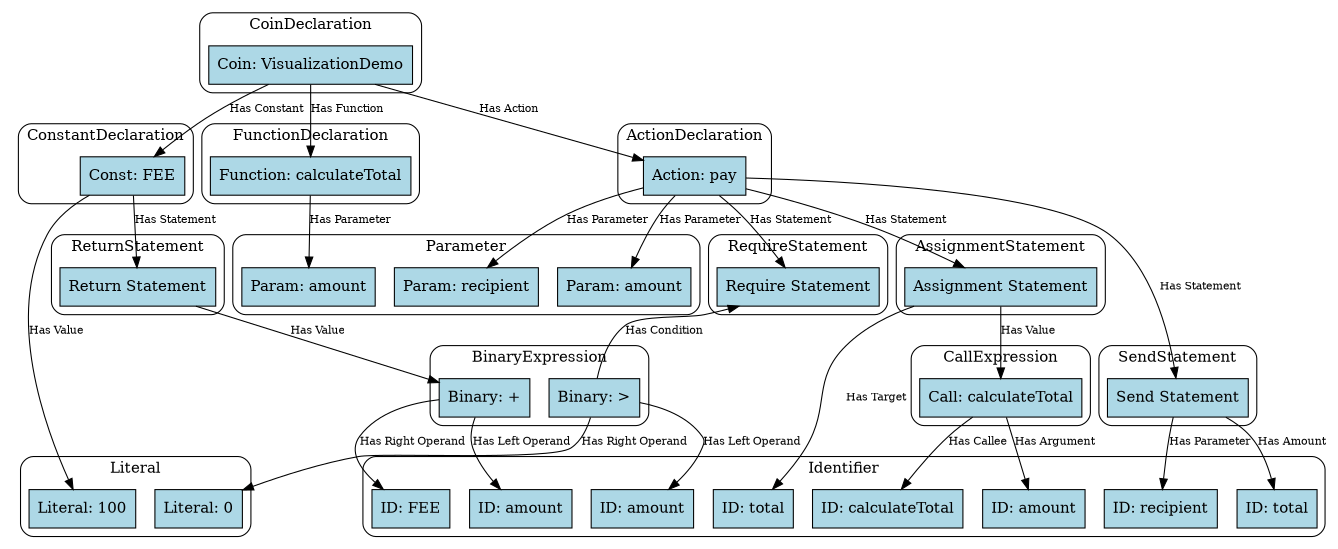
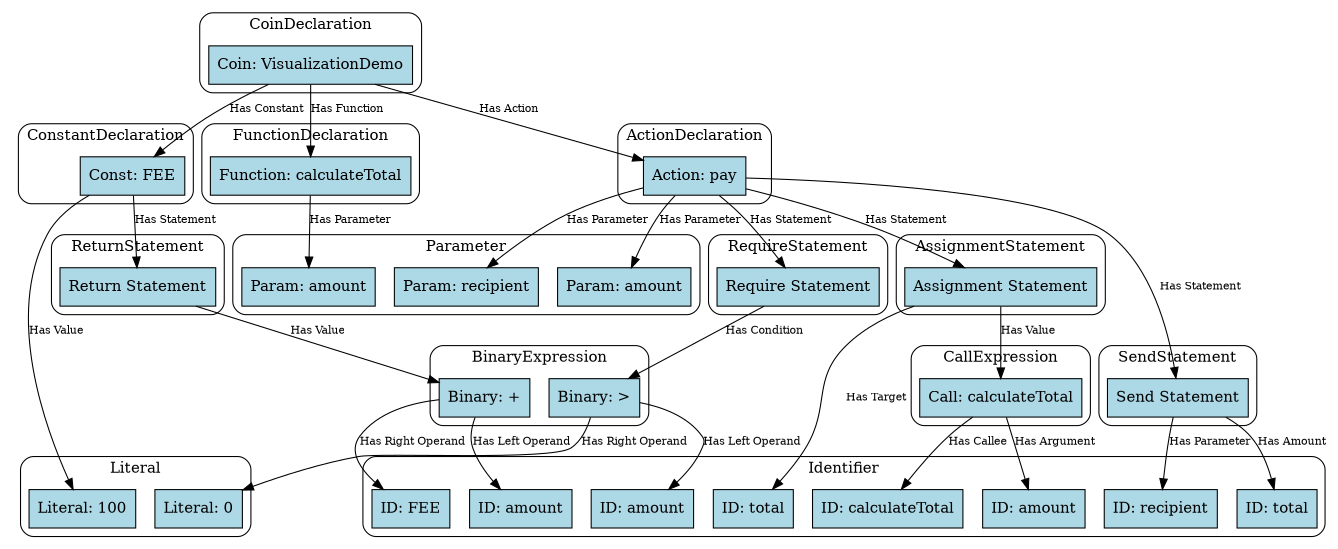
(634, 322) -> (701, 340)
